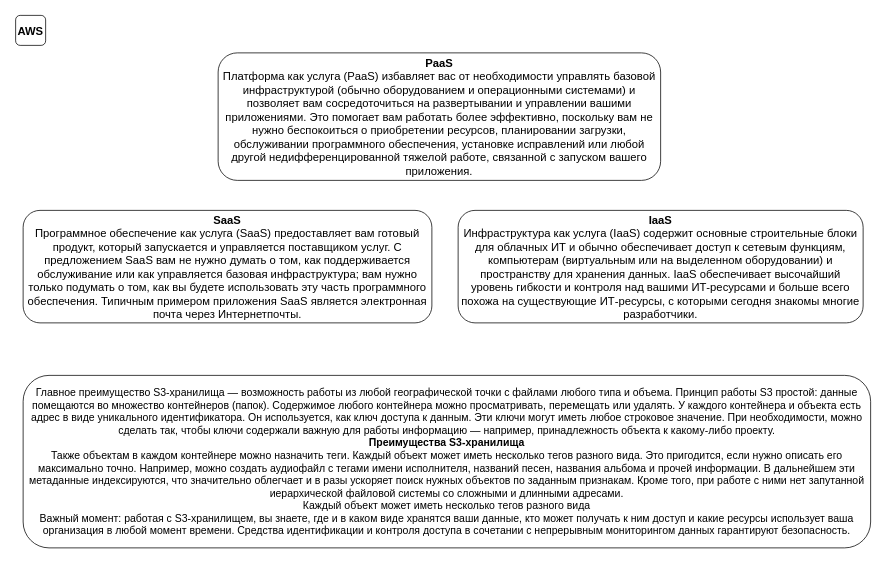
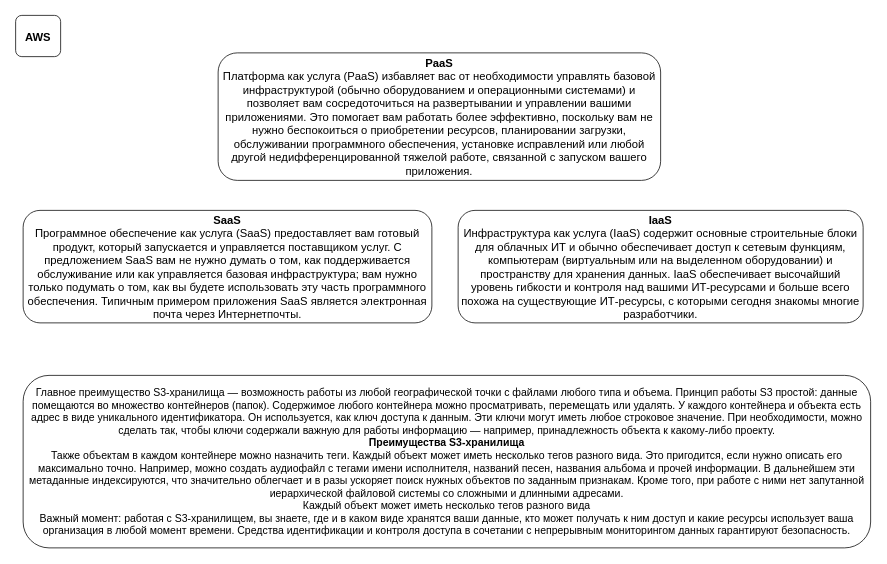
(30, 30) -> (38, 36)
